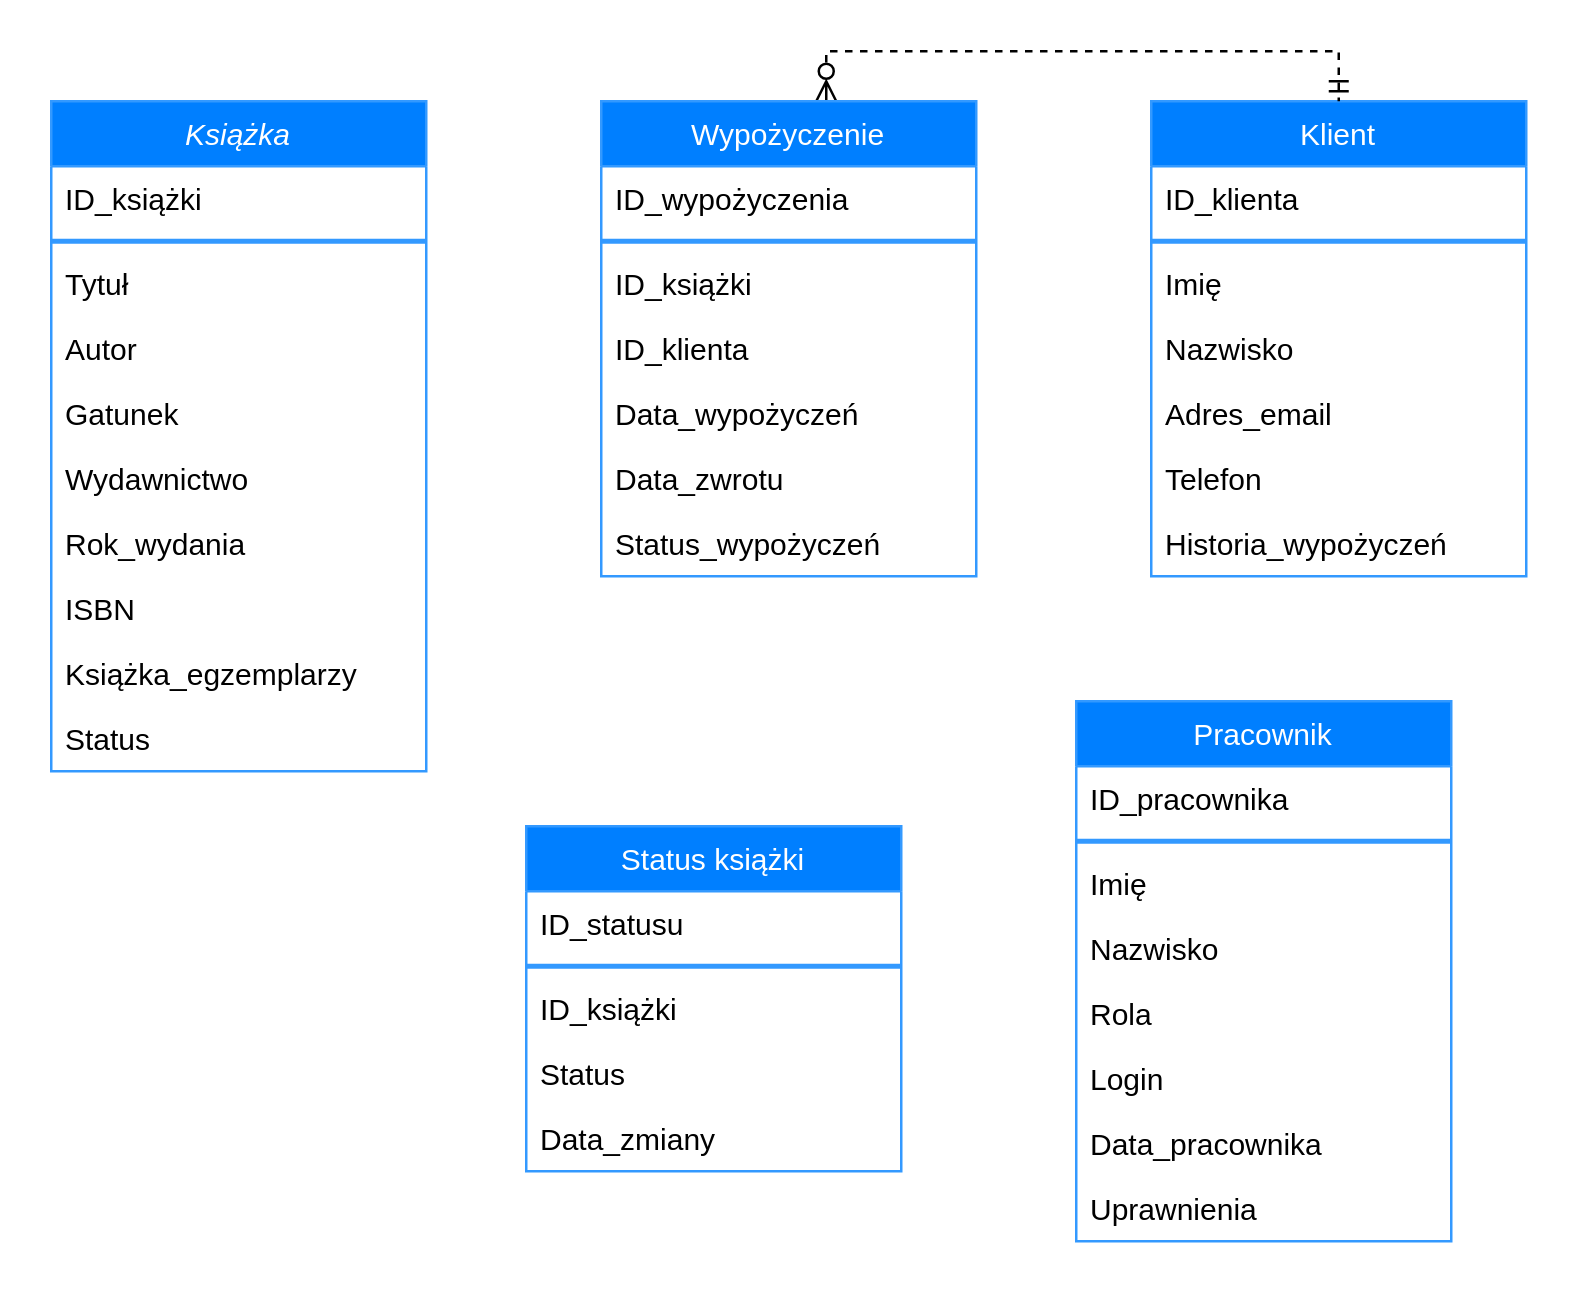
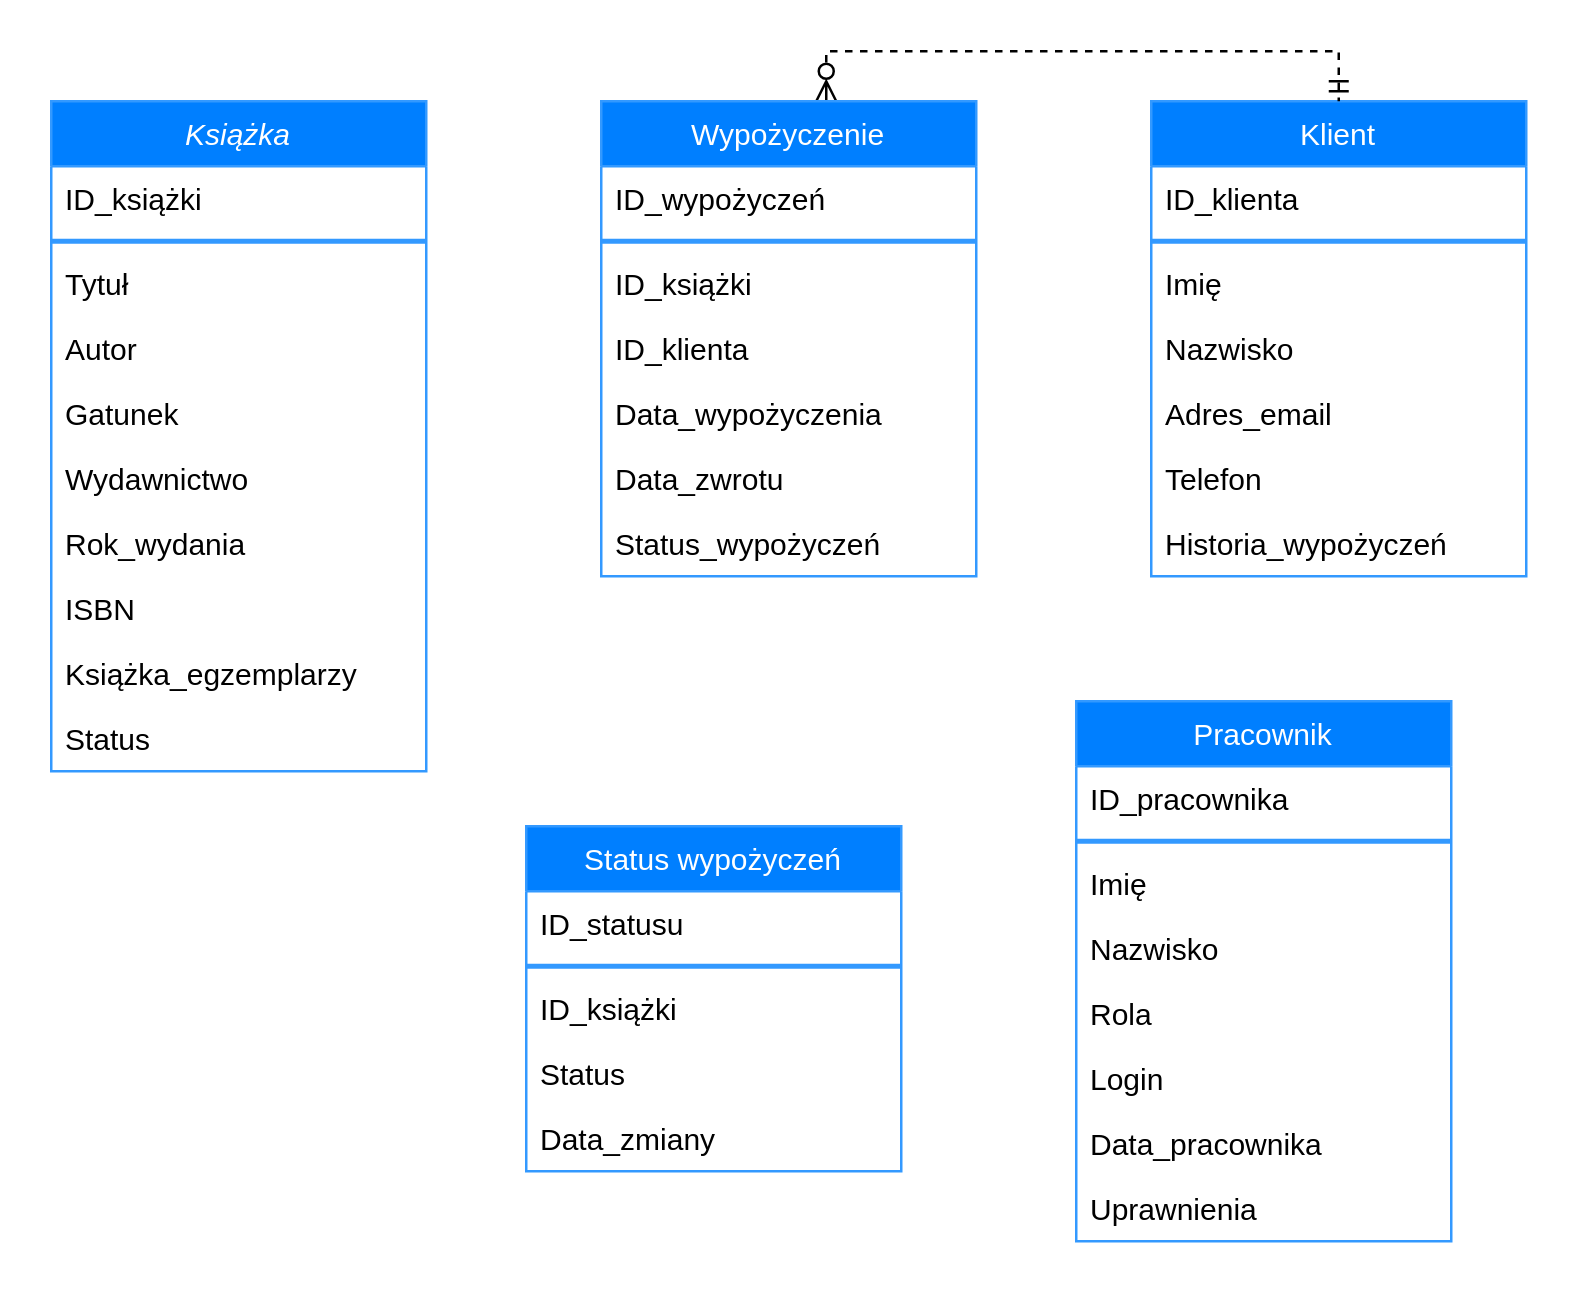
(737, 200) -> (724, 200)
(741, 415) -> (754, 415)
(713, 860) -> (713, 860)
